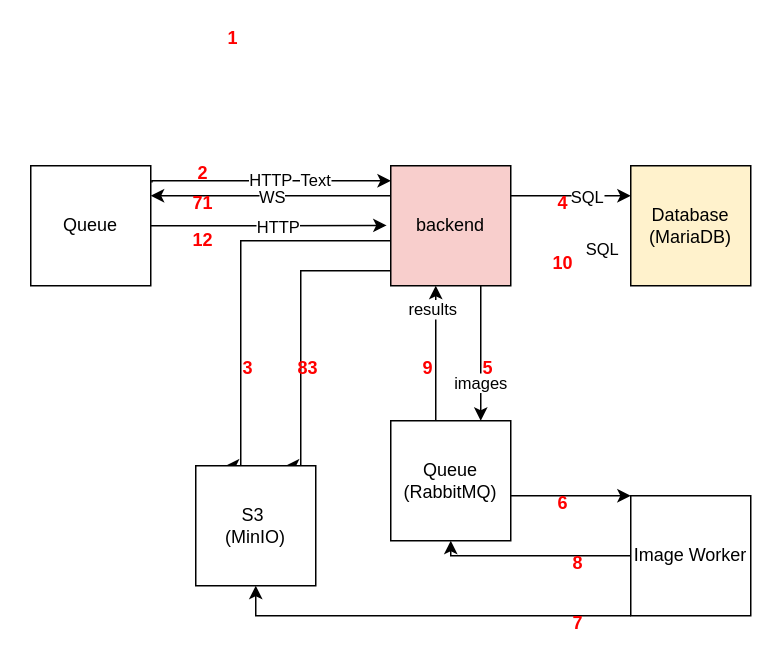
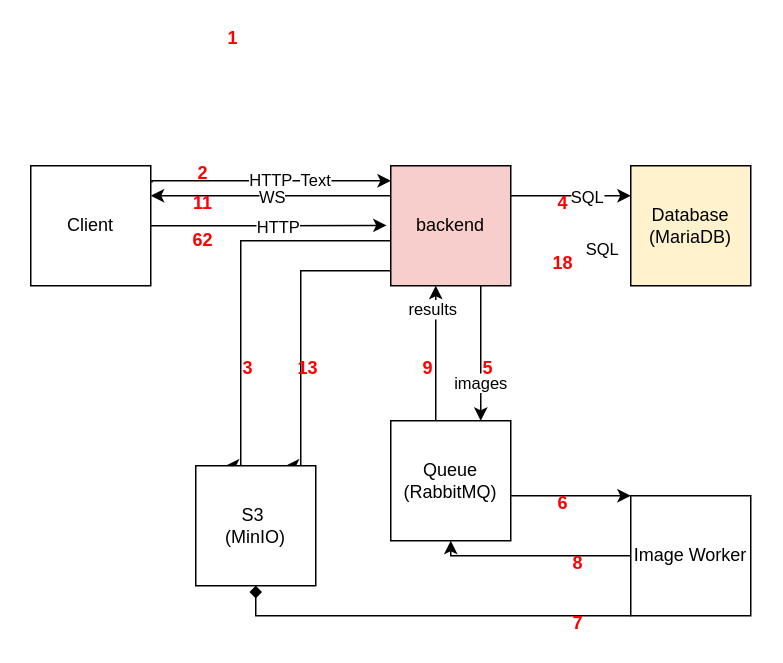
(203, 203) -> (203, 203)
(91, 226) -> (91, 226)
(203, 241) -> (203, 241)
(563, 263) -> (563, 263)
(308, 368) -> (308, 368)
(256, 597) -> (256, 598)
